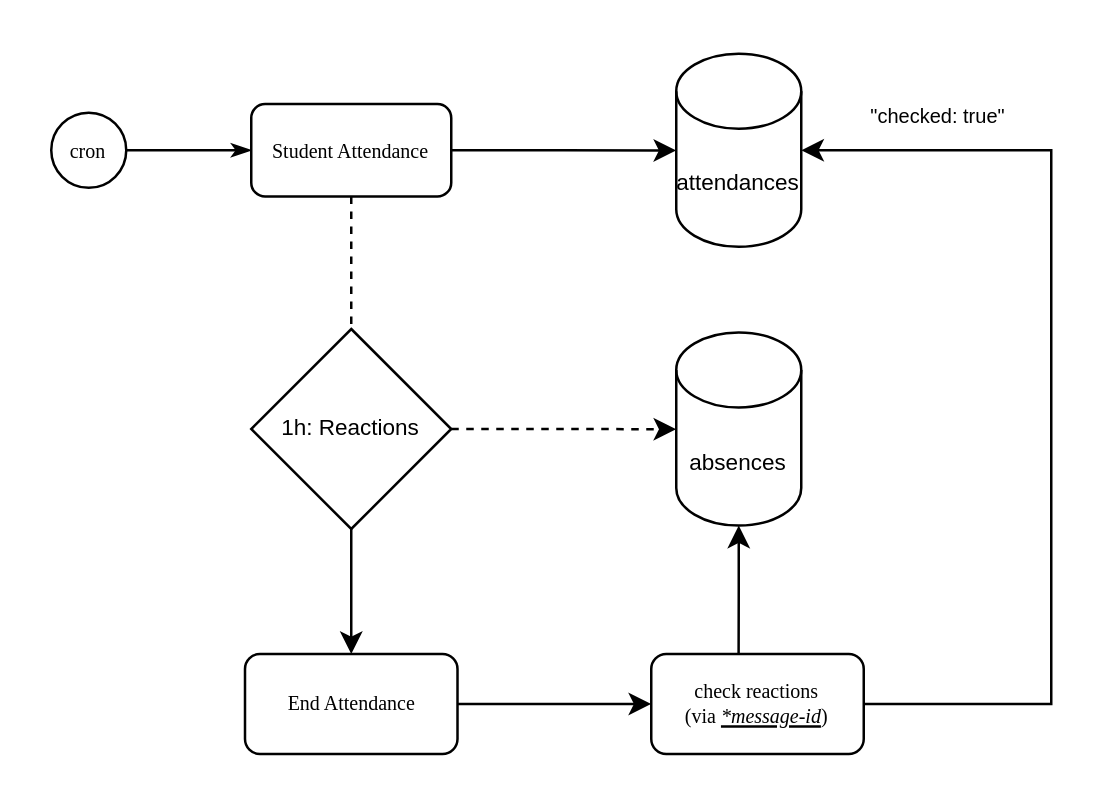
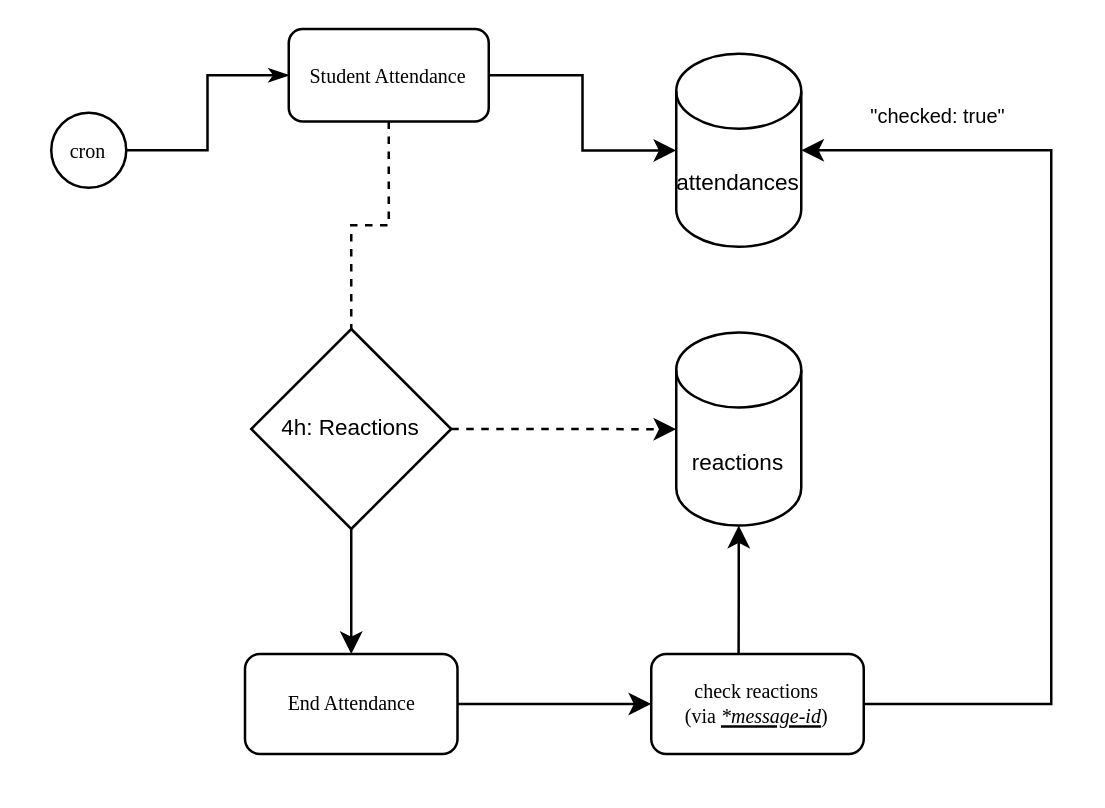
(351, 150) -> (389, 75)
(351, 429) -> (351, 429)
(739, 461) -> (739, 461)
